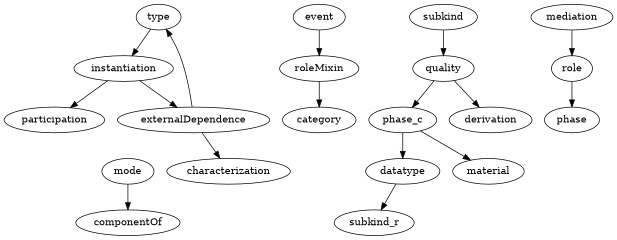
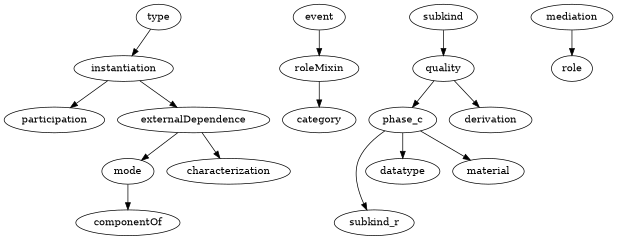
(185, 70) -> (162, 144)
(572, 120) -> none
(390, 194) -> (358, 163)
